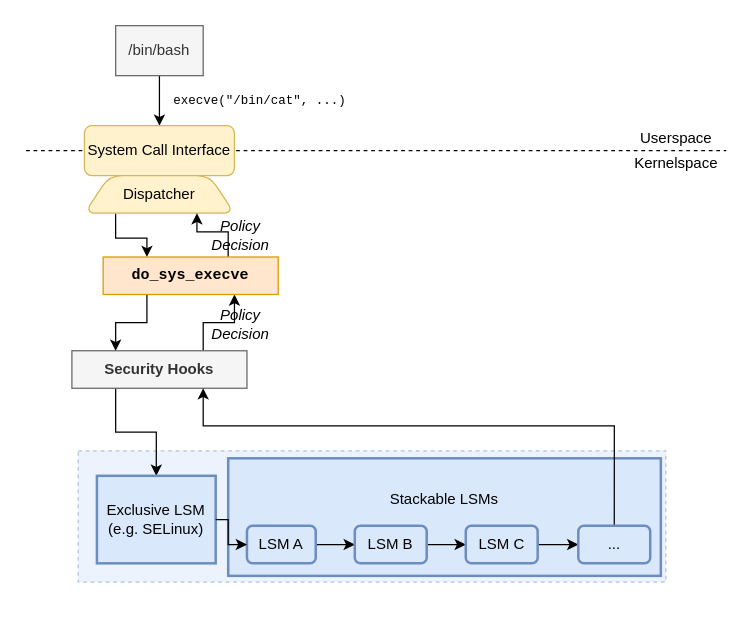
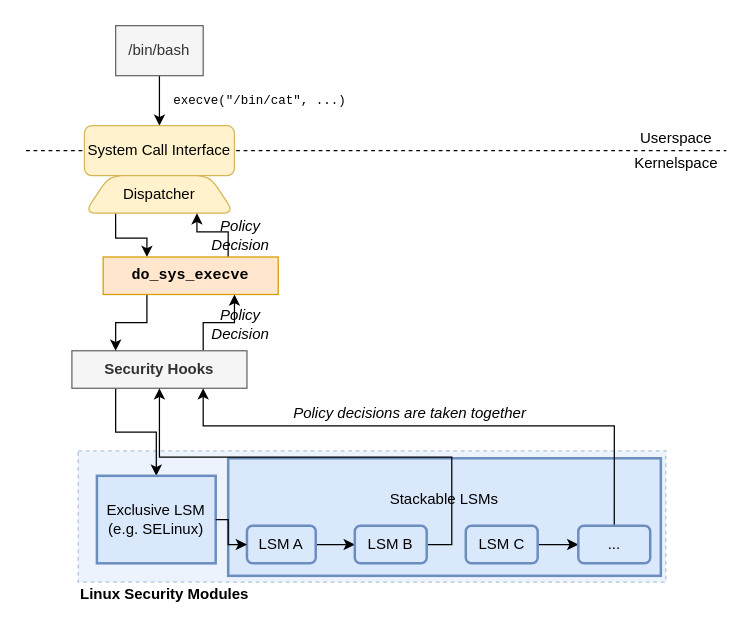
none -> (409, 413)
(453, 544) -> (321, 457)
none -> (172, 594)
